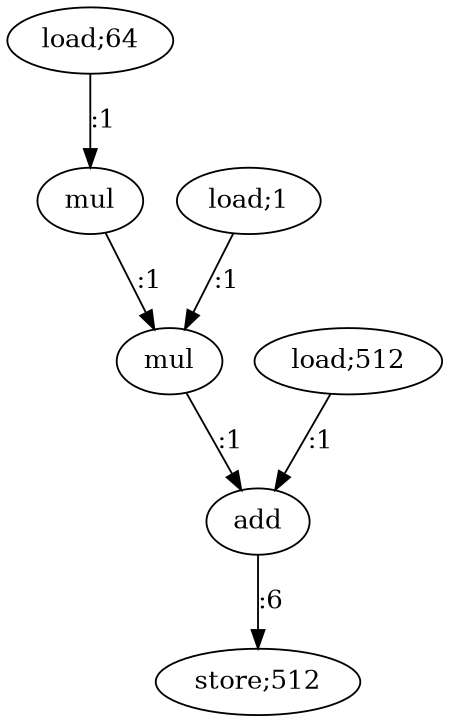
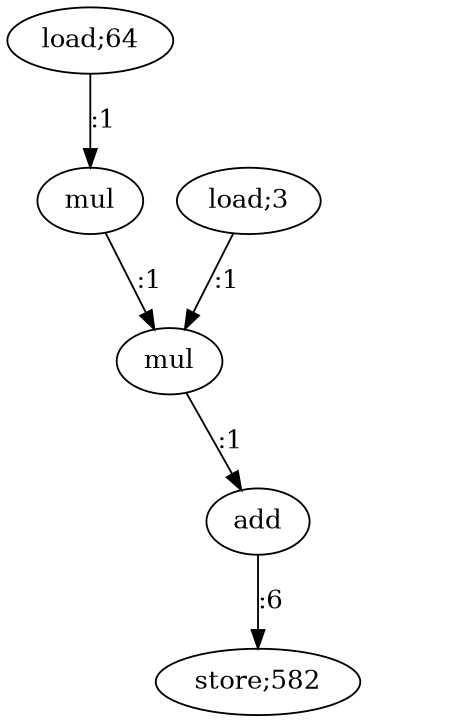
(249, 201) -> (249, 201)
(348, 361) -> none
(258, 682) -> (258, 682)
